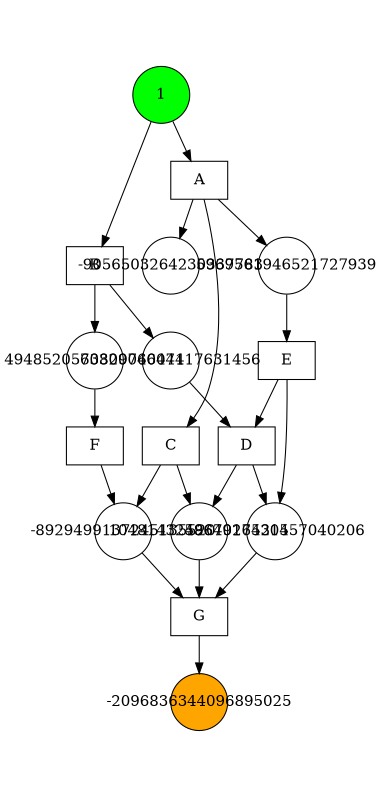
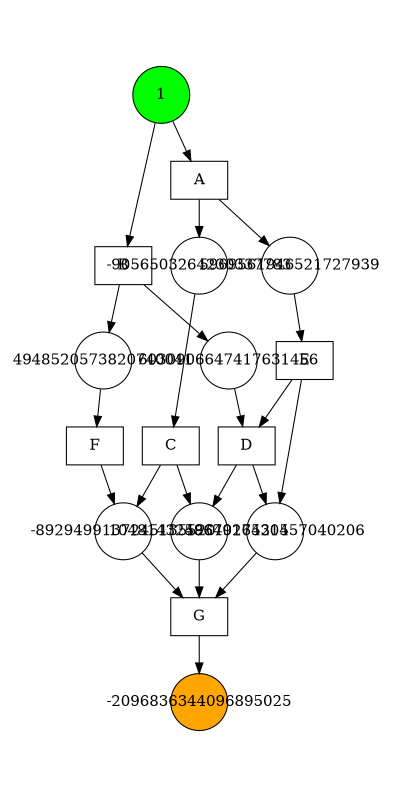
(219, 311) -> (185, 355)
